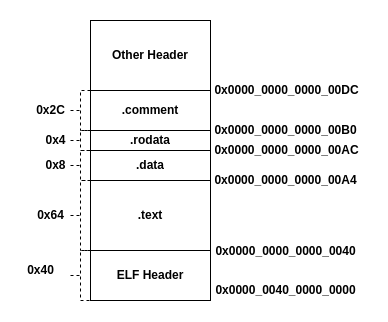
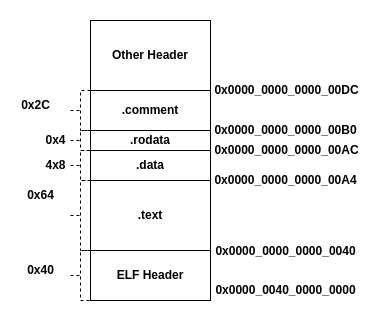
(51, 111) -> (36, 106)
(56, 166) -> (56, 166)
(51, 216) -> (41, 196)
